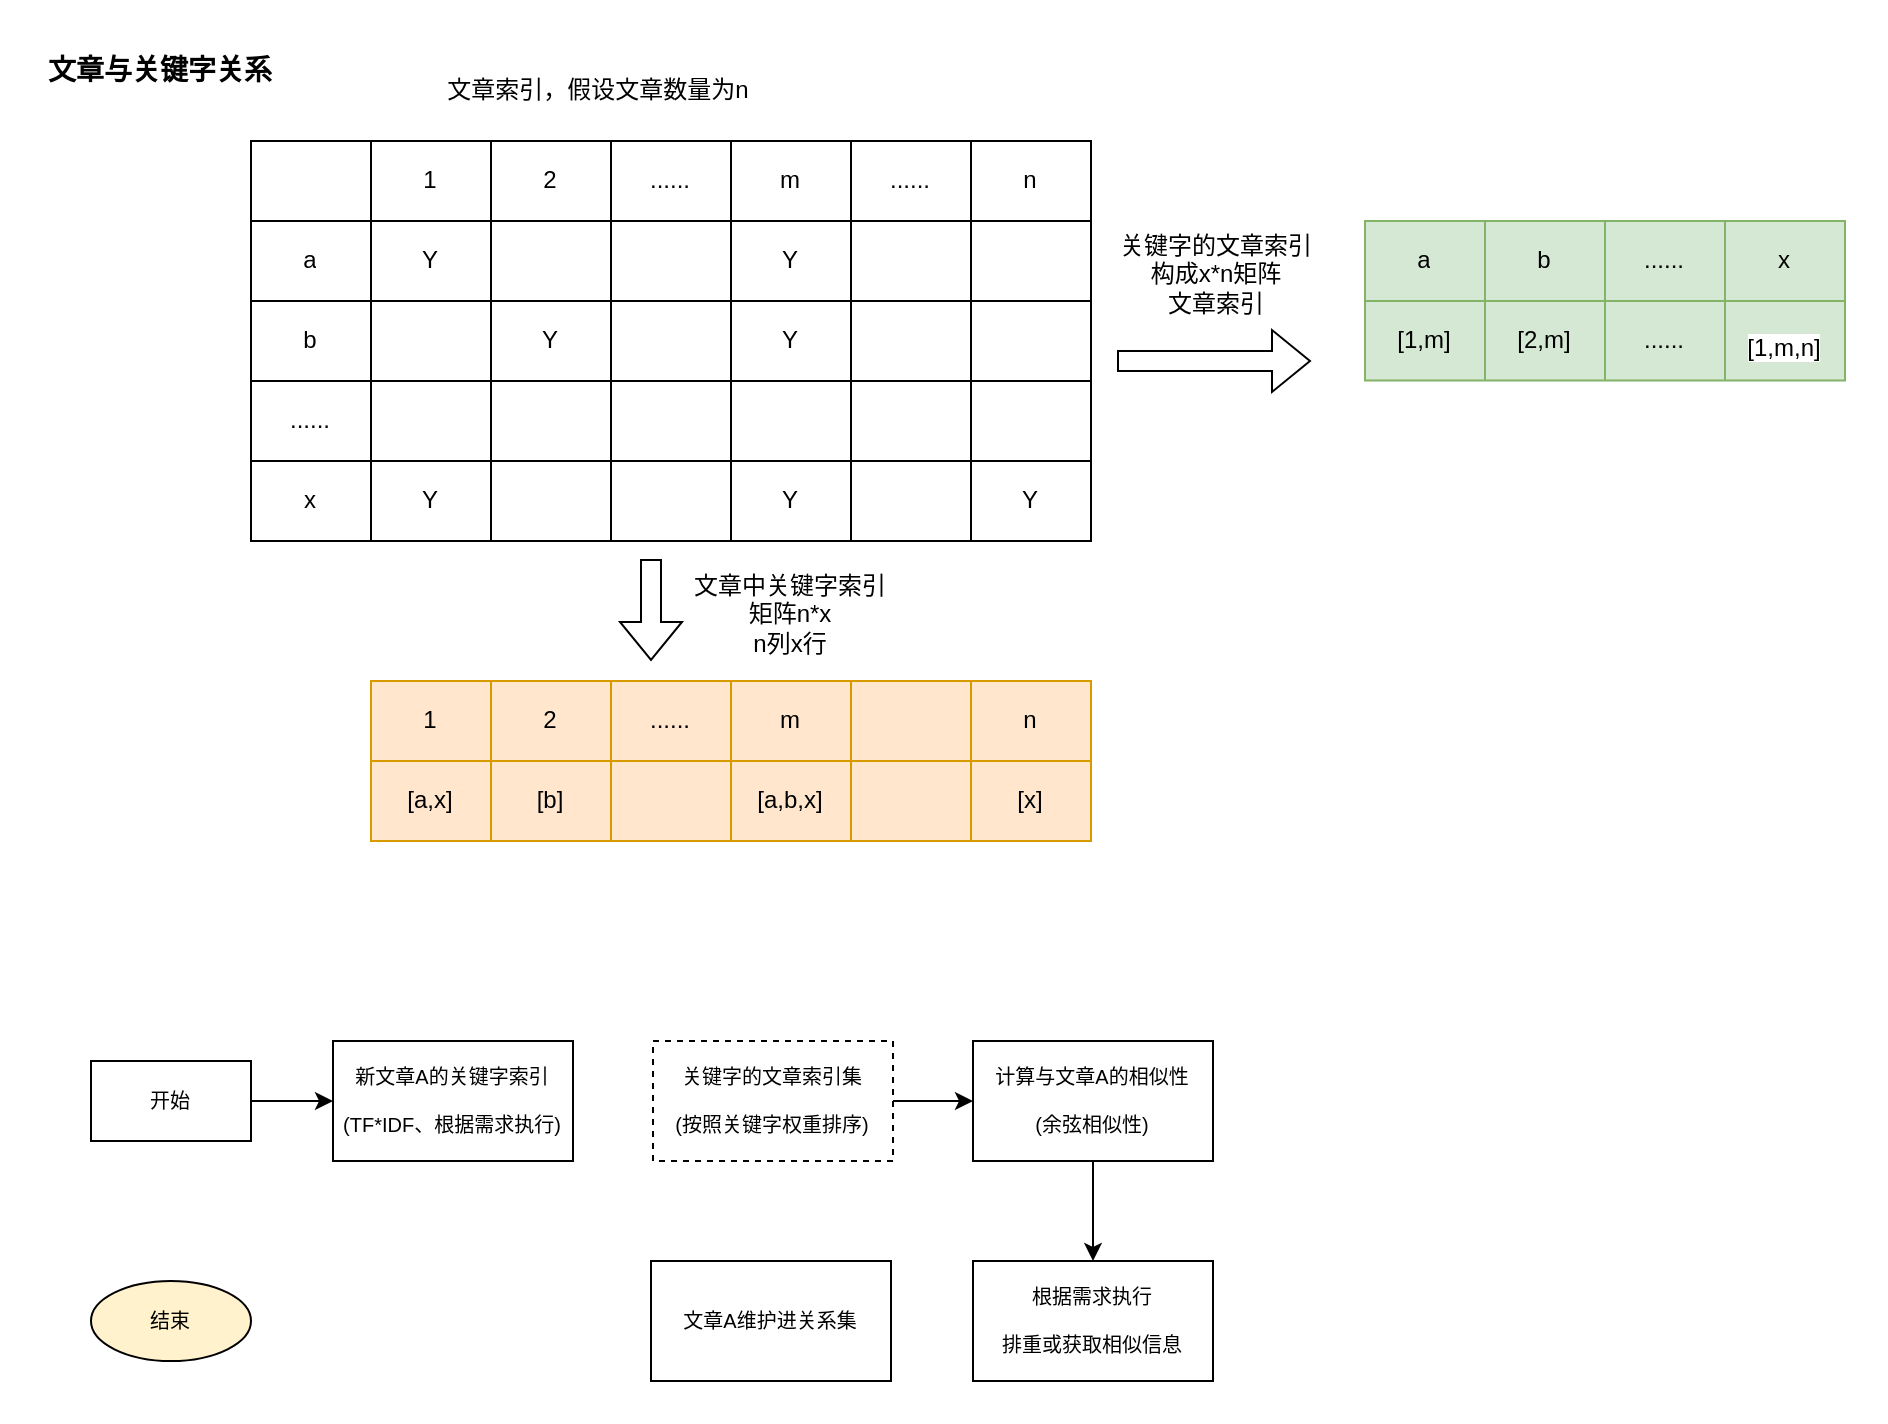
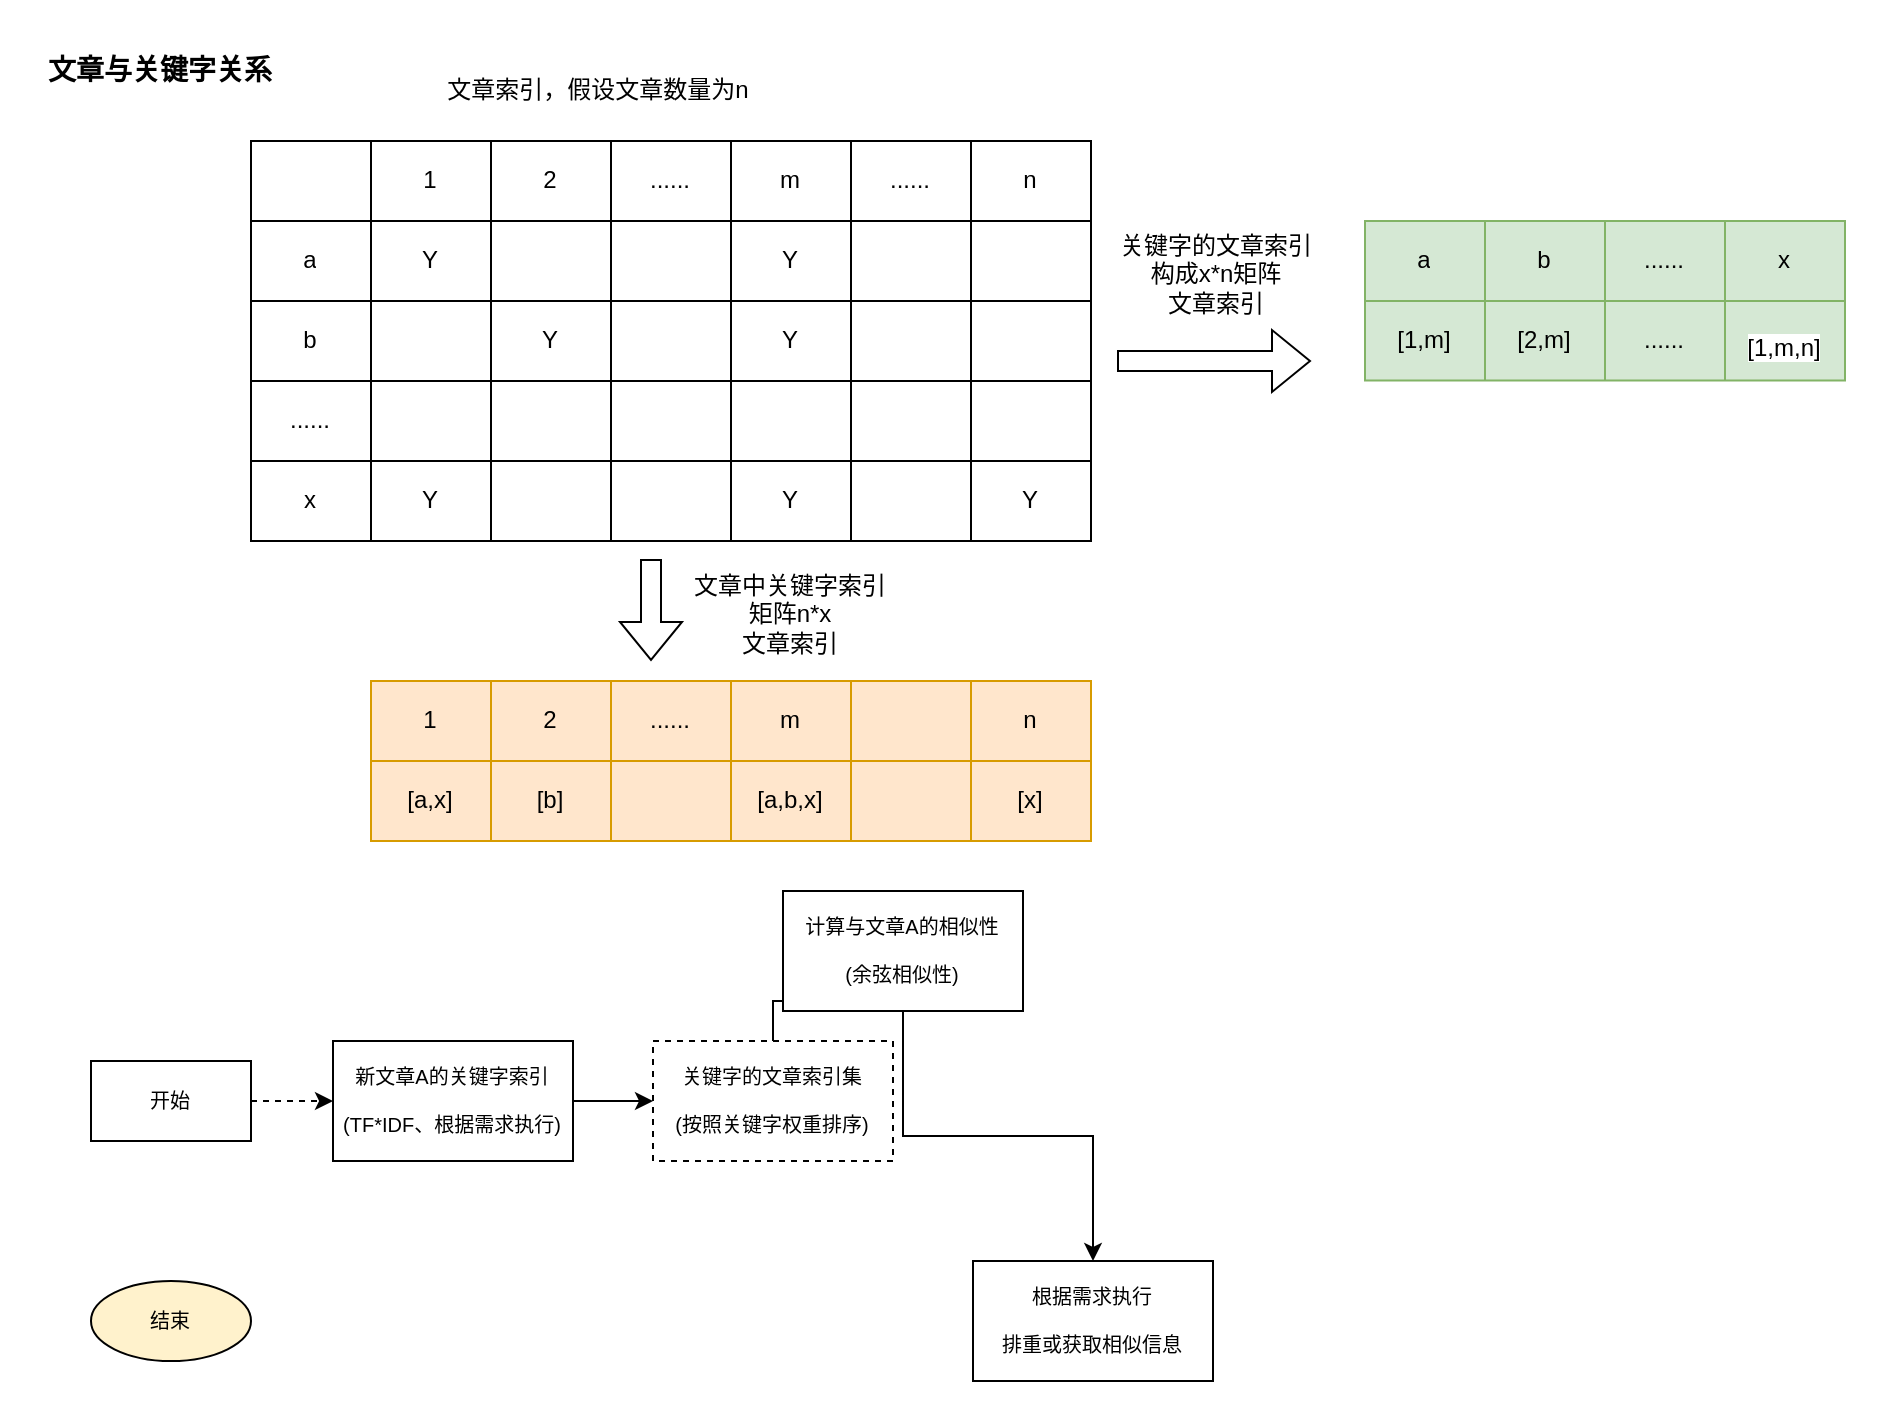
(791, 615) -> (791, 615)
(287, 1101) -> (287, 1101)
none -> (606, 1101)
(1093, 1101) -> (903, 951)
(771, 1321) -> none
